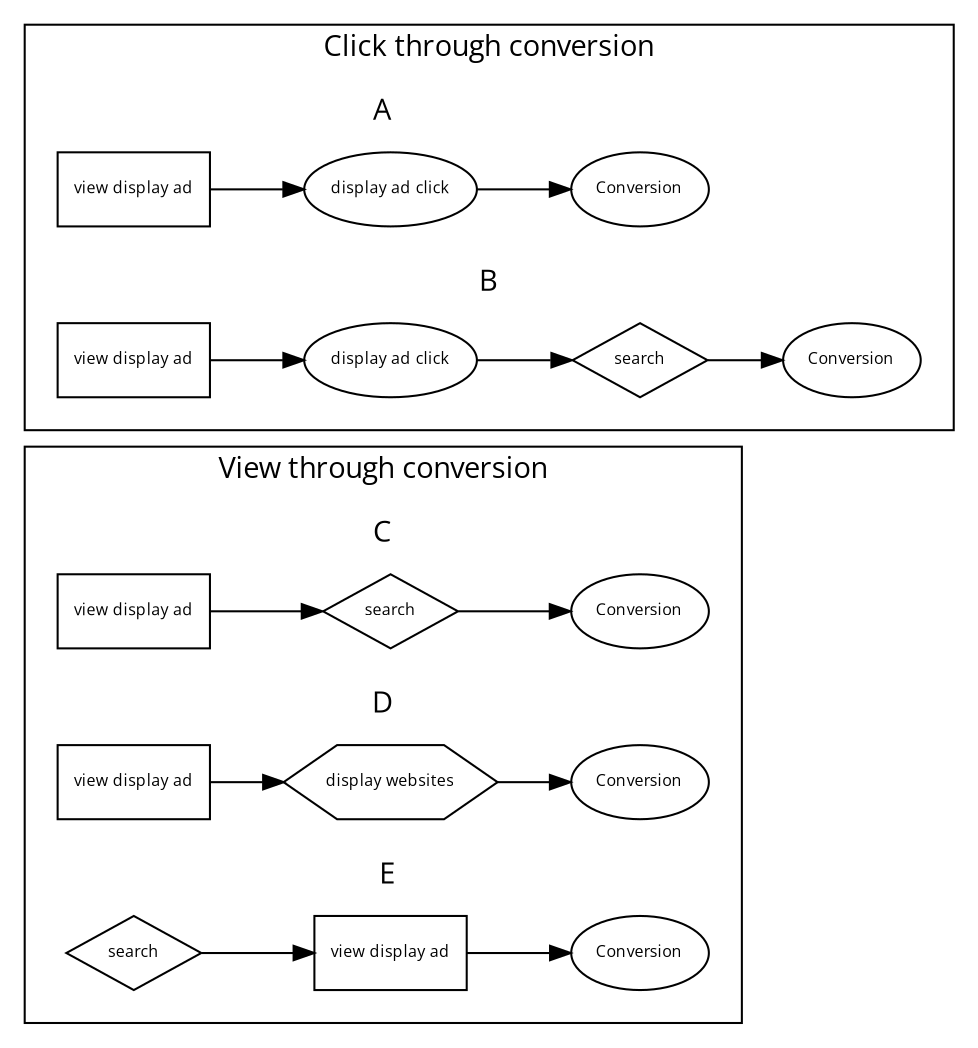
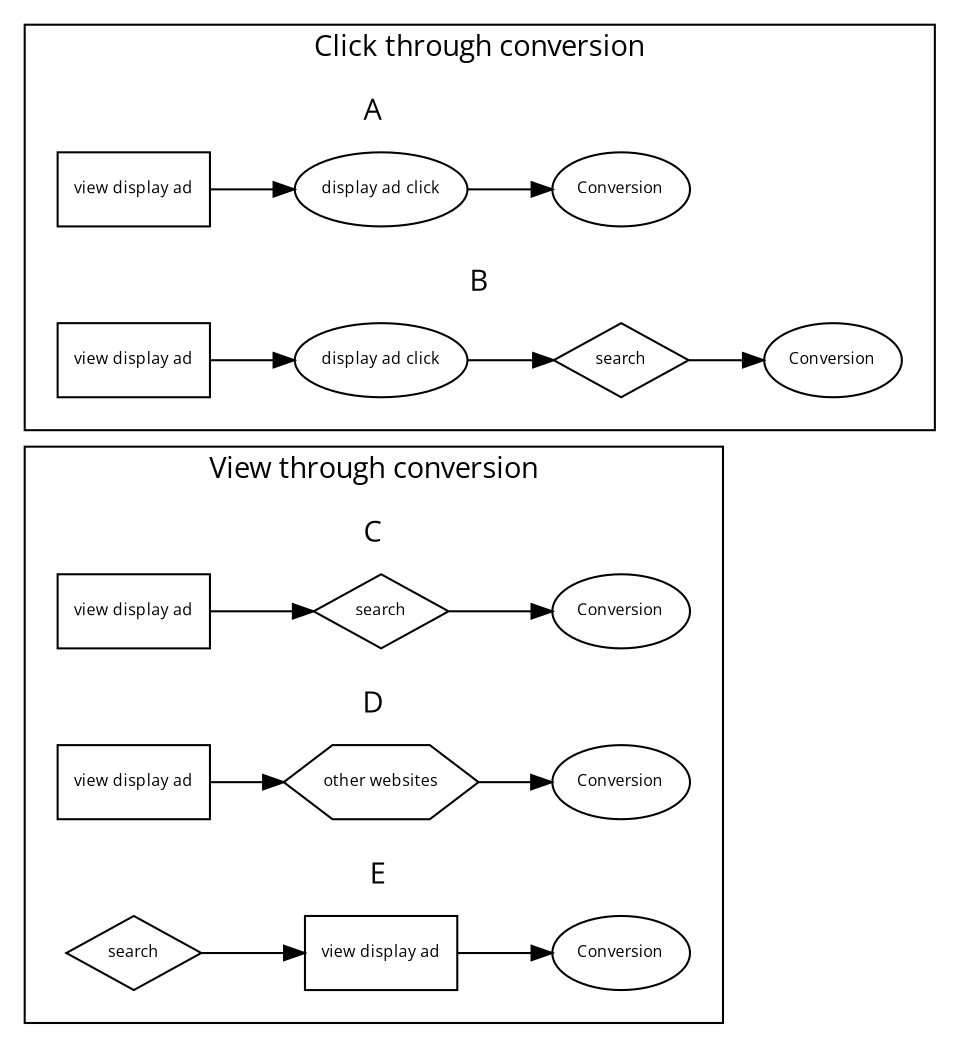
(391, 782) -> (381, 782)
